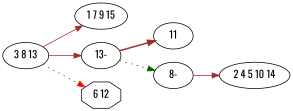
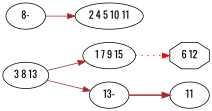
(134, 65) -> none
(61, 74) -> (149, 56)
(255, 75) -> (109, 16)
